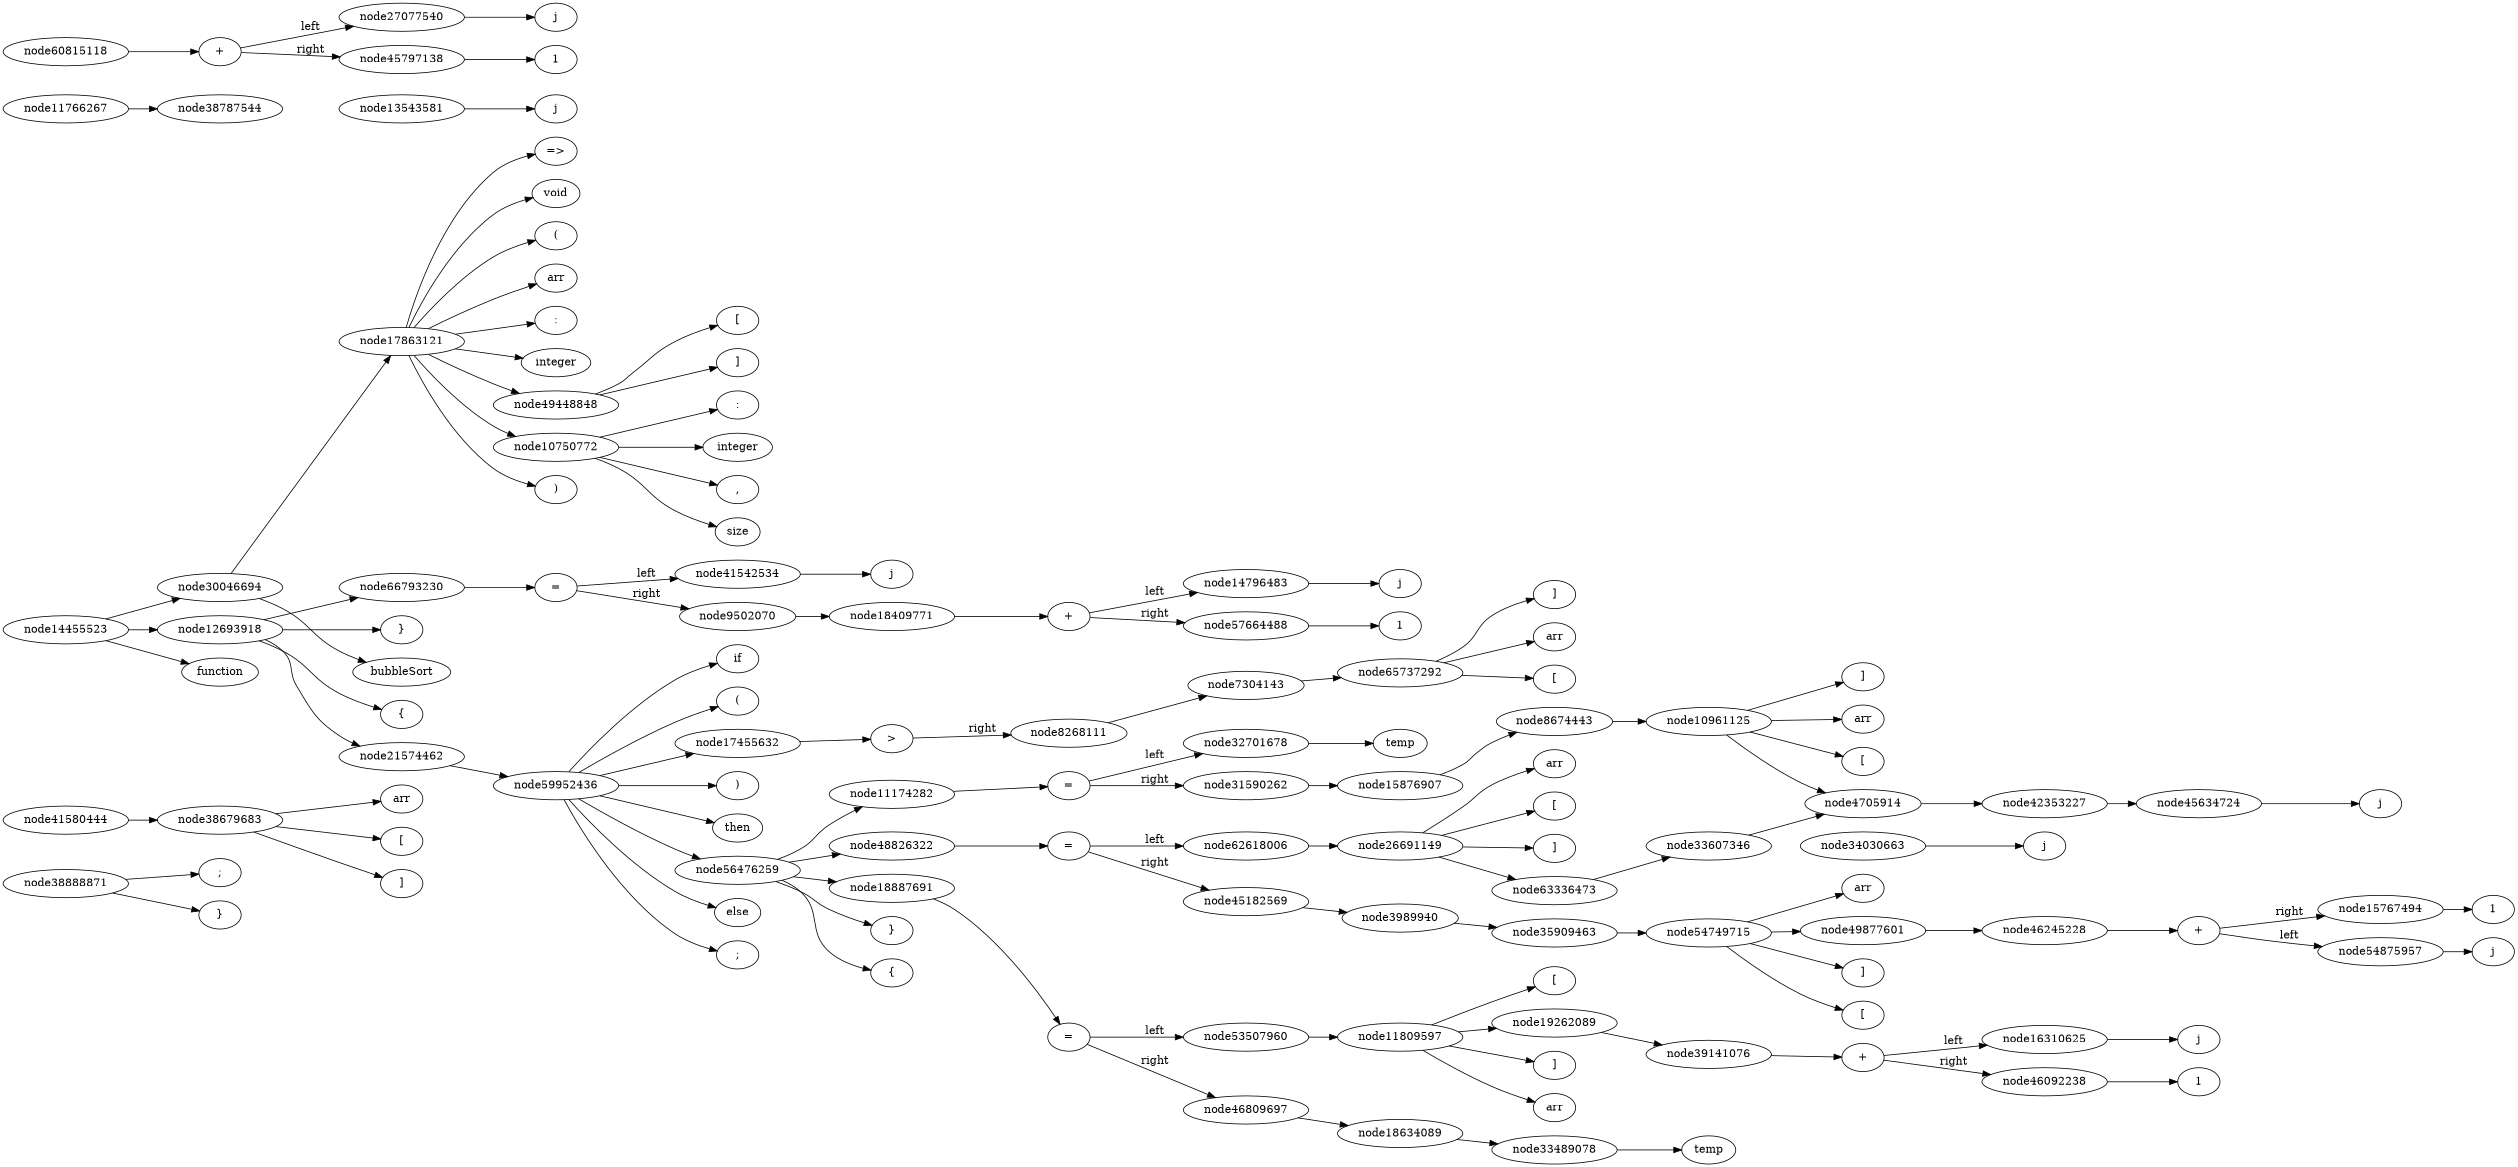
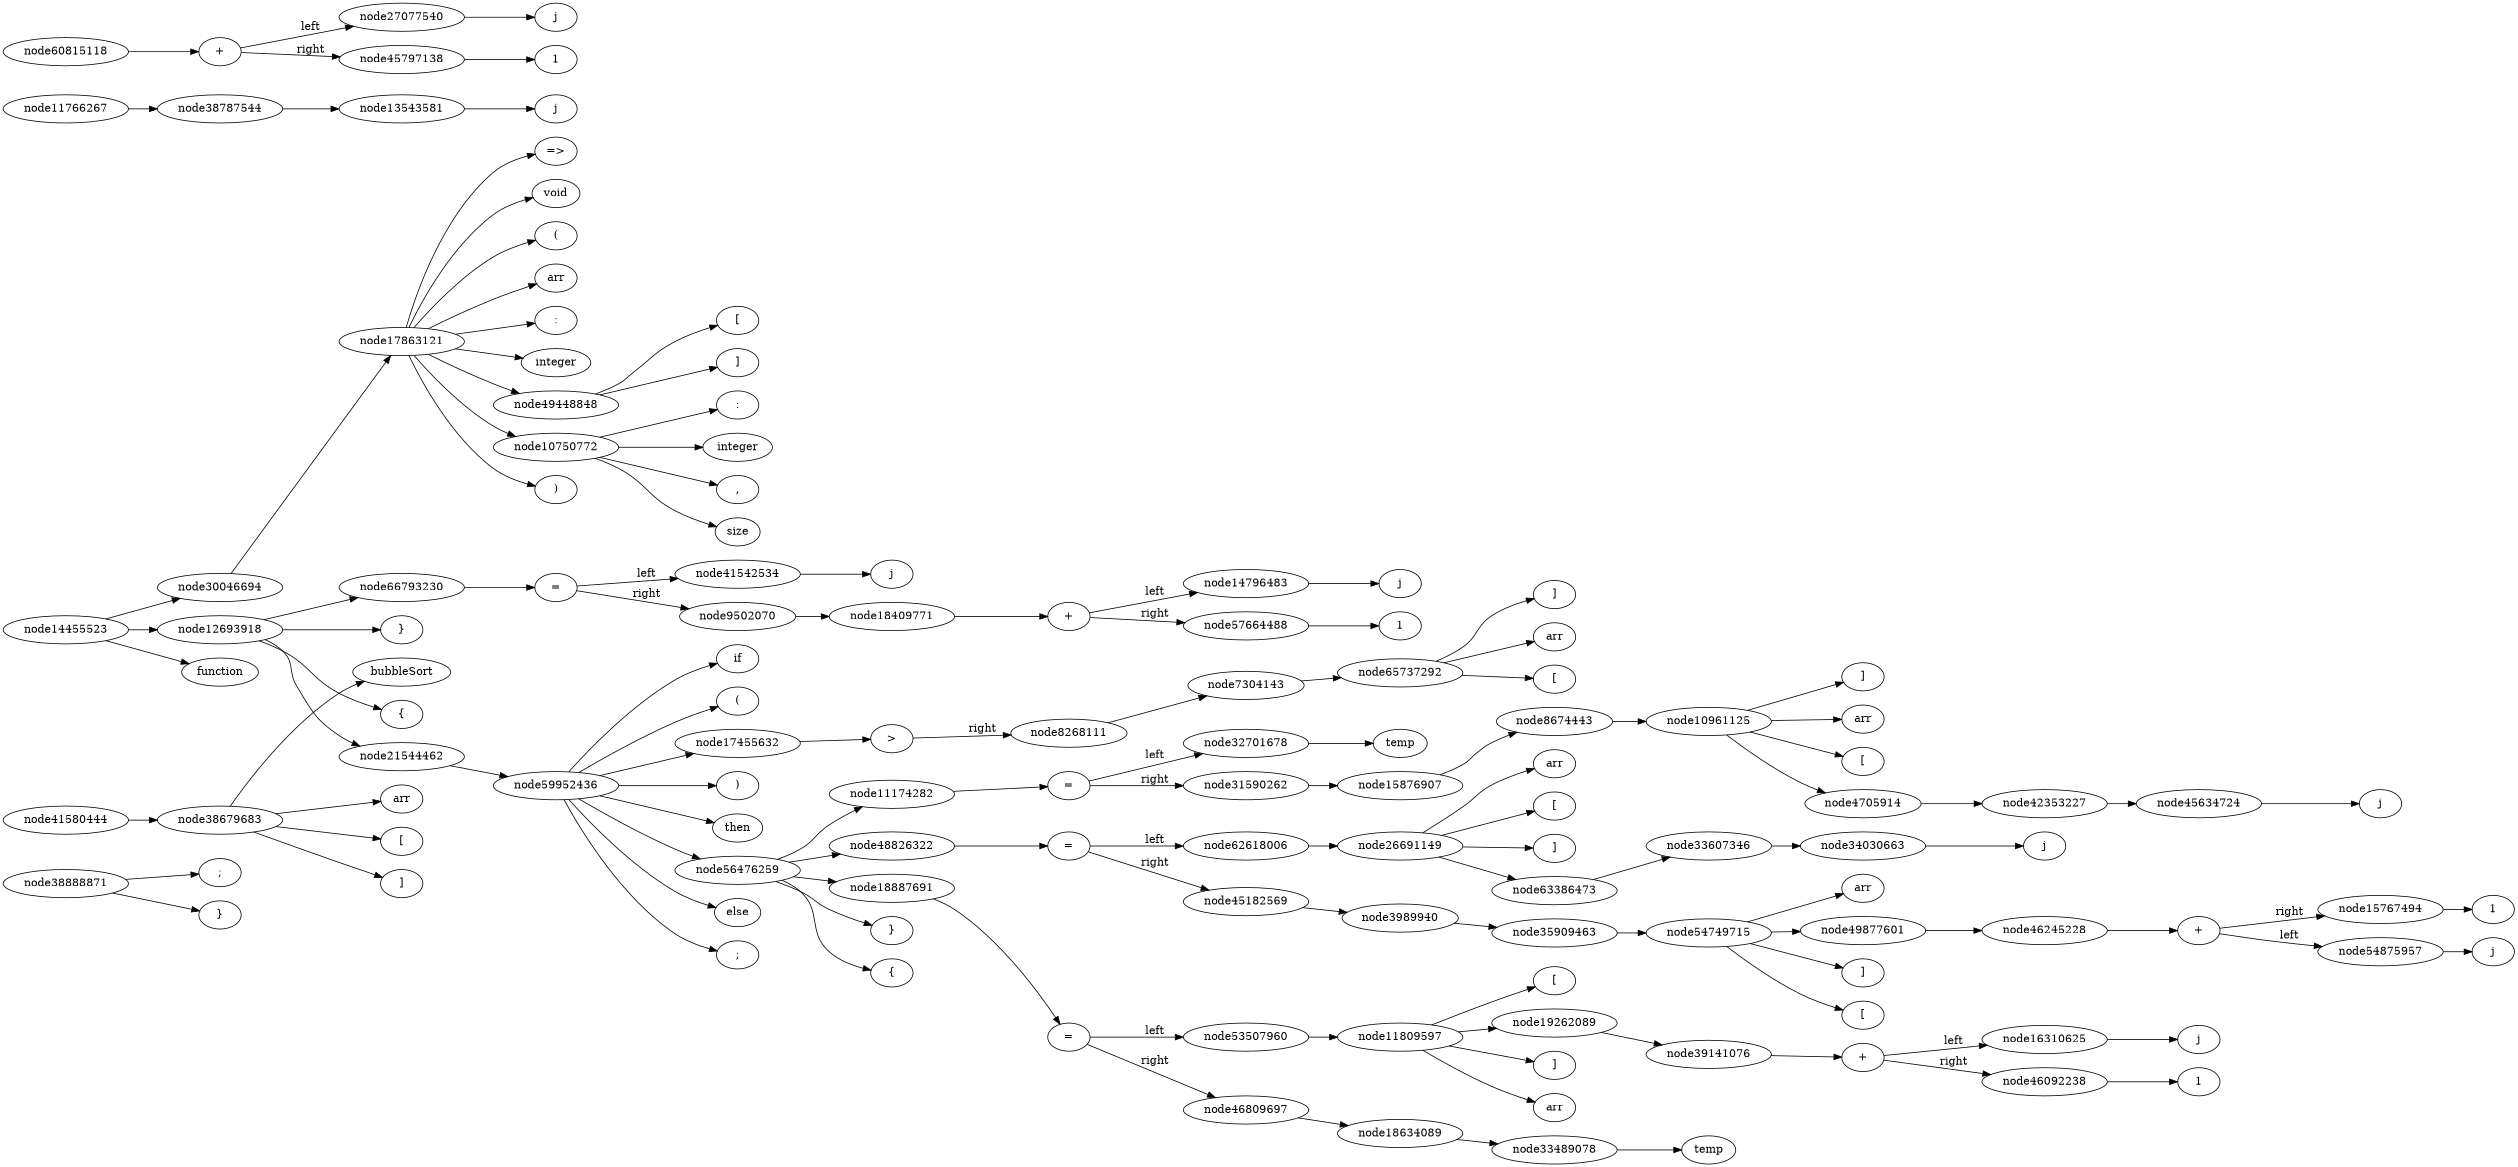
none -> (307, 109)
(305, 624) -> (286, 738)
(402, 757) -> (402, 757)
(1783, 826) -> (1782, 846)
(1555, 891) -> (1555, 891)
